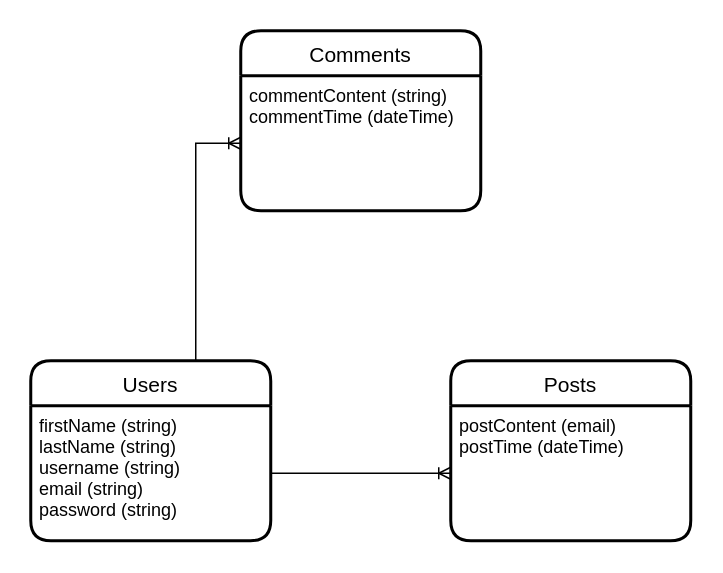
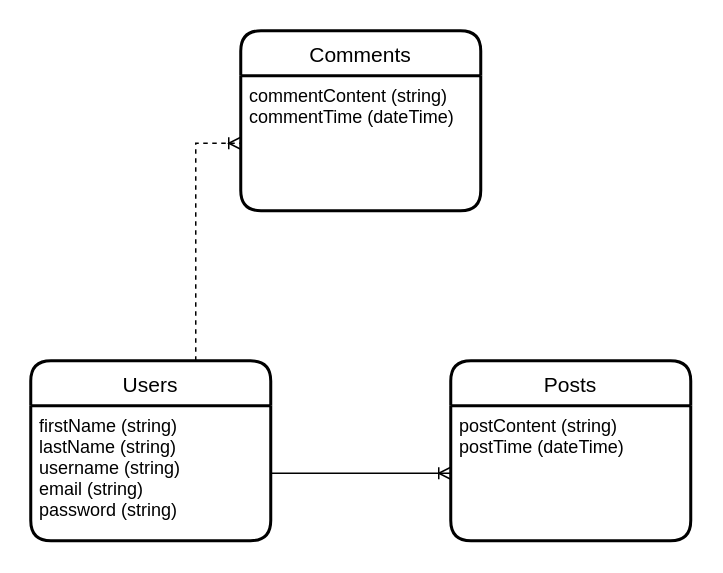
(196, 229) -> (196, 229)
(548, 426) -> (555, 426)
